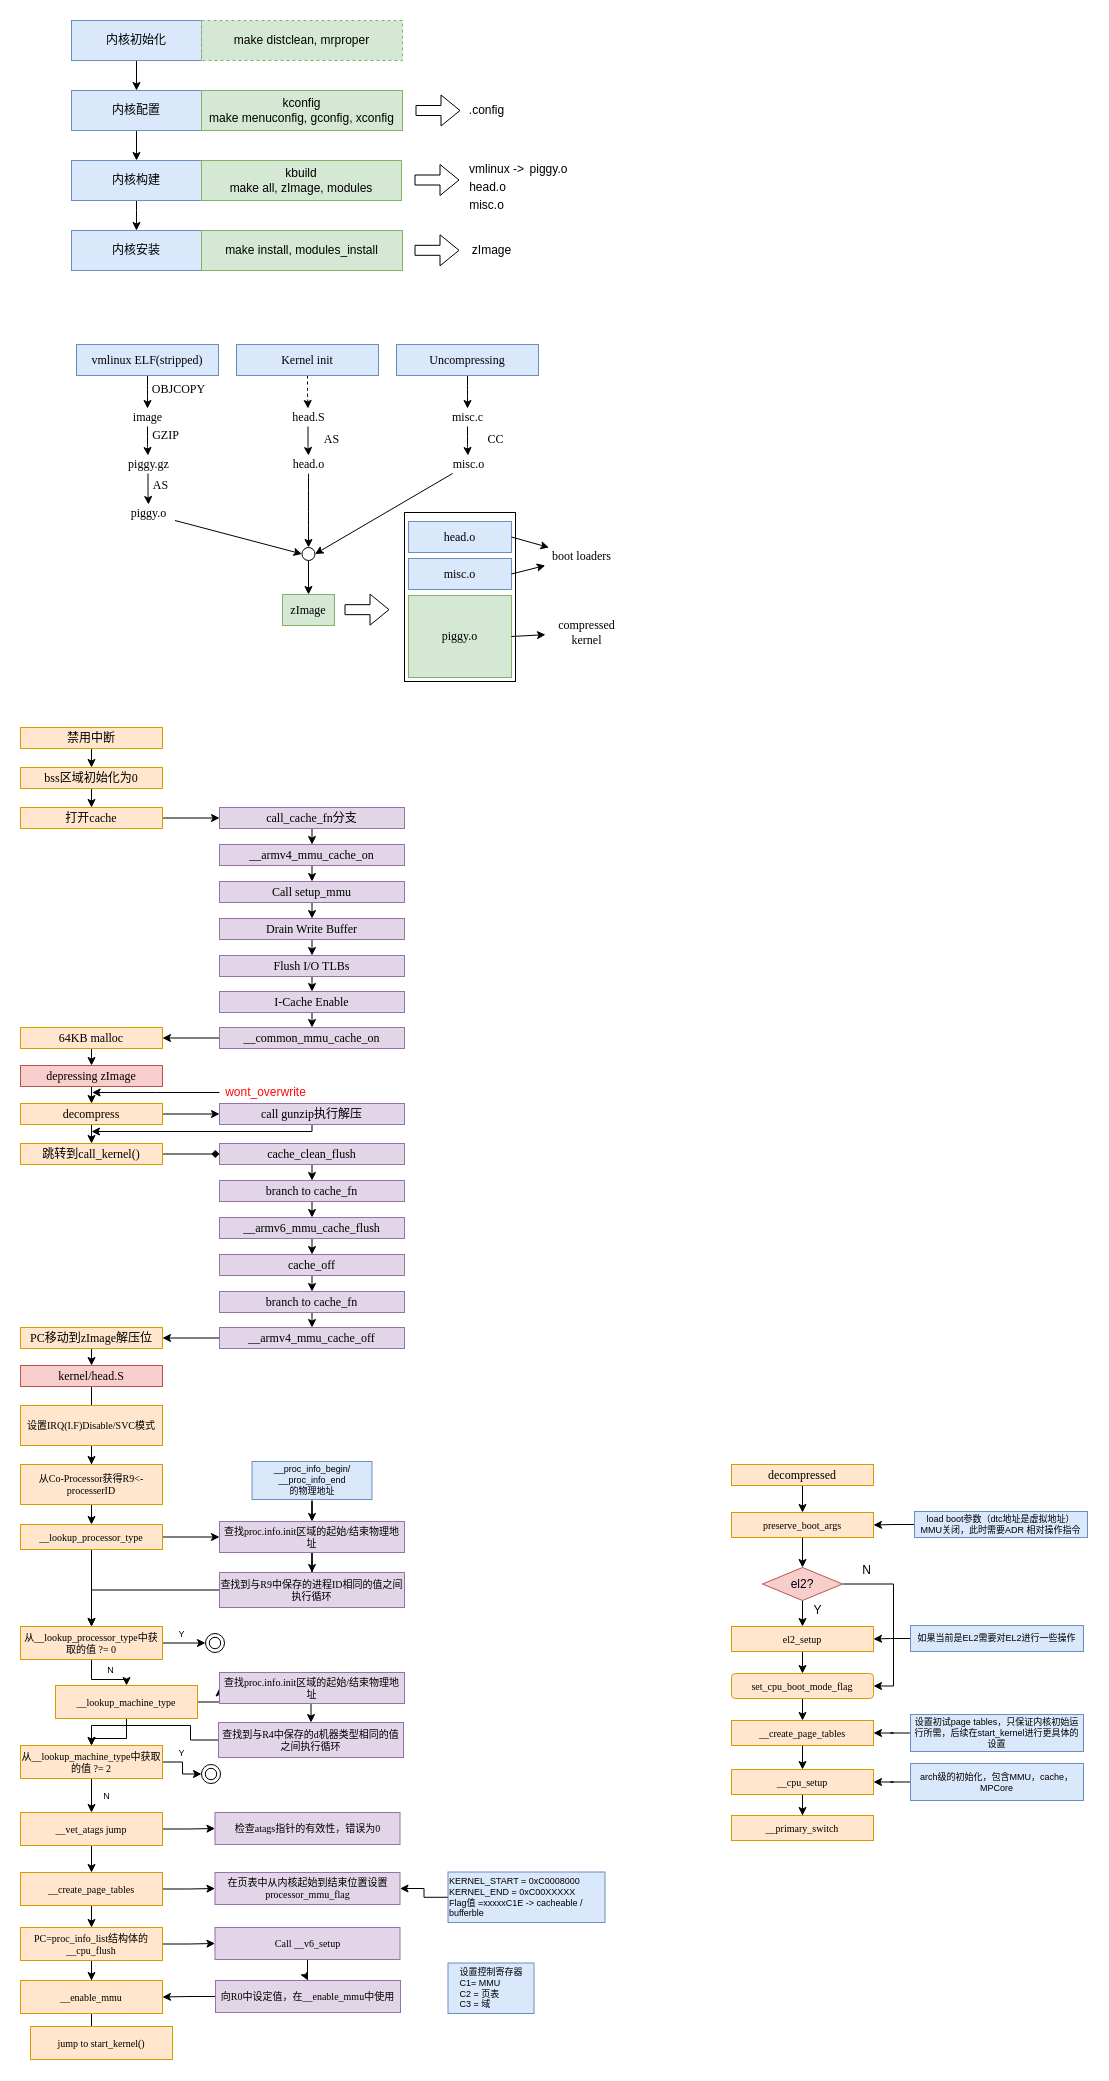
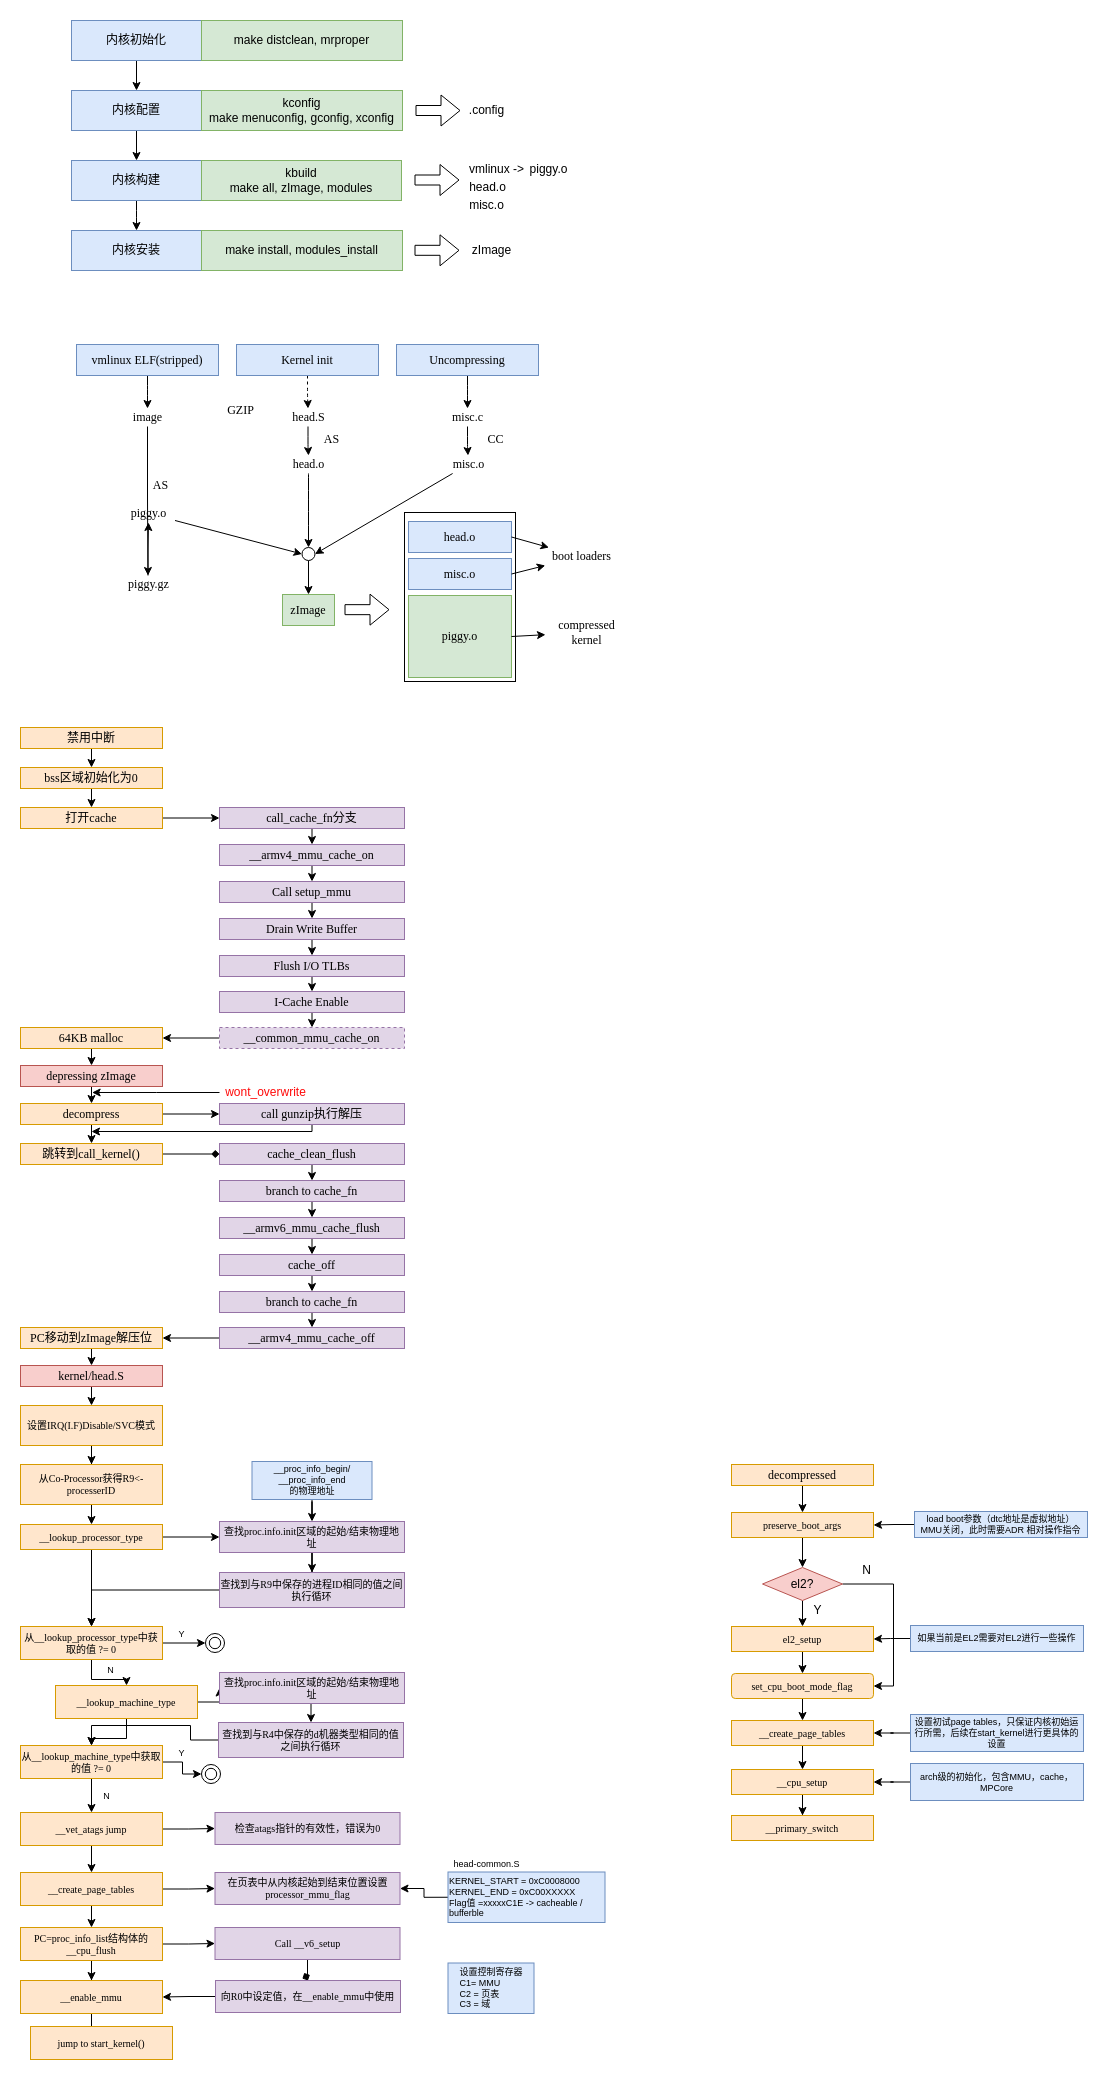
(302, 41) -> (302, 41)
(179, 390) -> none
(166, 436) -> (241, 411)
(148, 465) -> (148, 585)
(312, 1038) -> (312, 1038)
(92, 1400) -> (92, 1397)
(92, 1763) -> (92, 1763)
none -> (486, 1865)
(308, 1977) -> (308, 1978)
